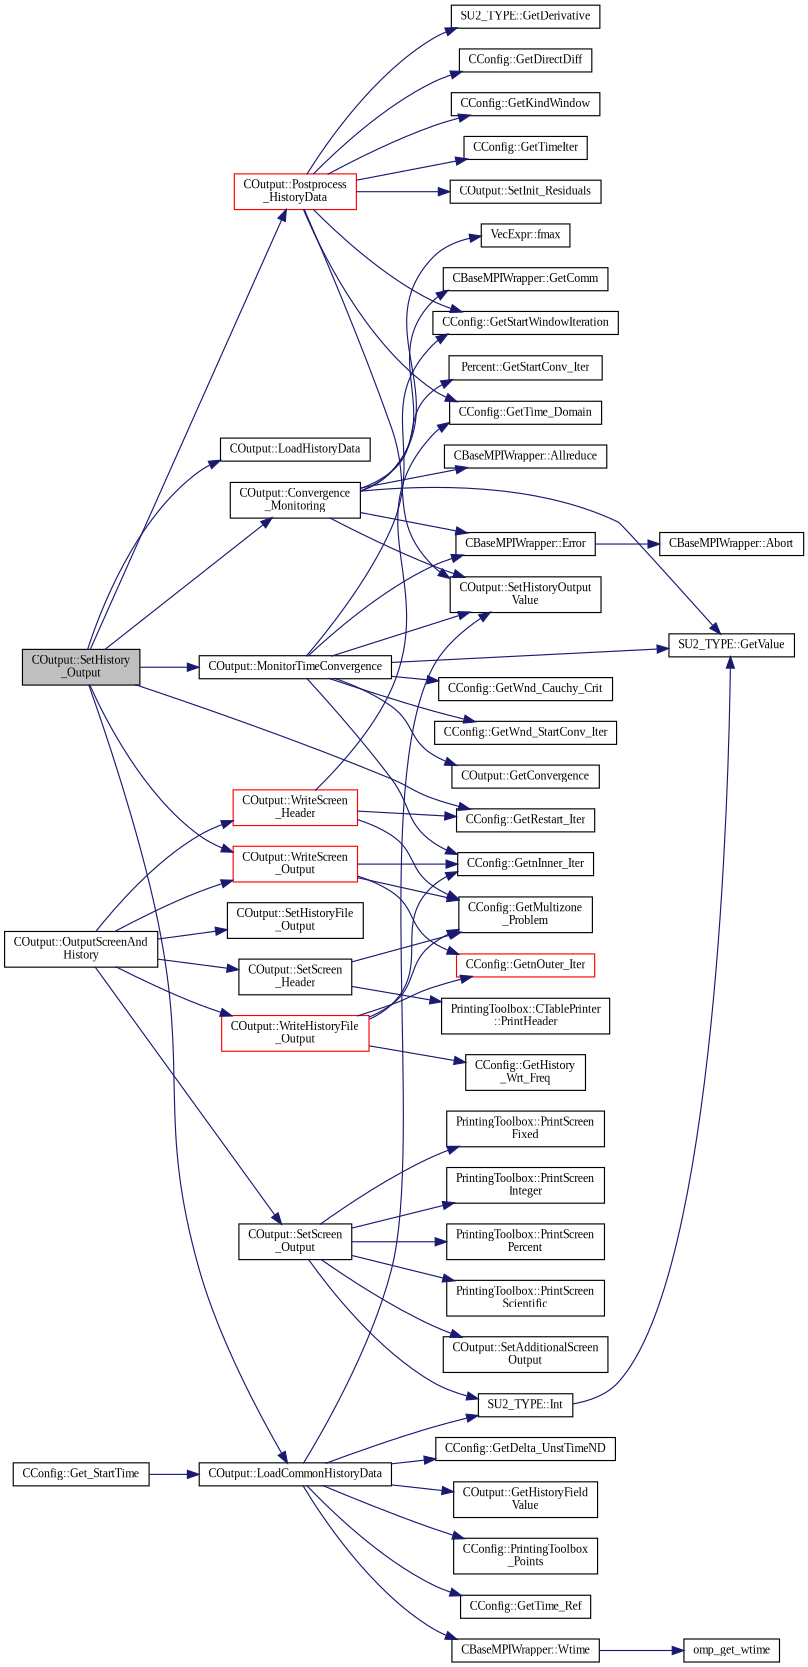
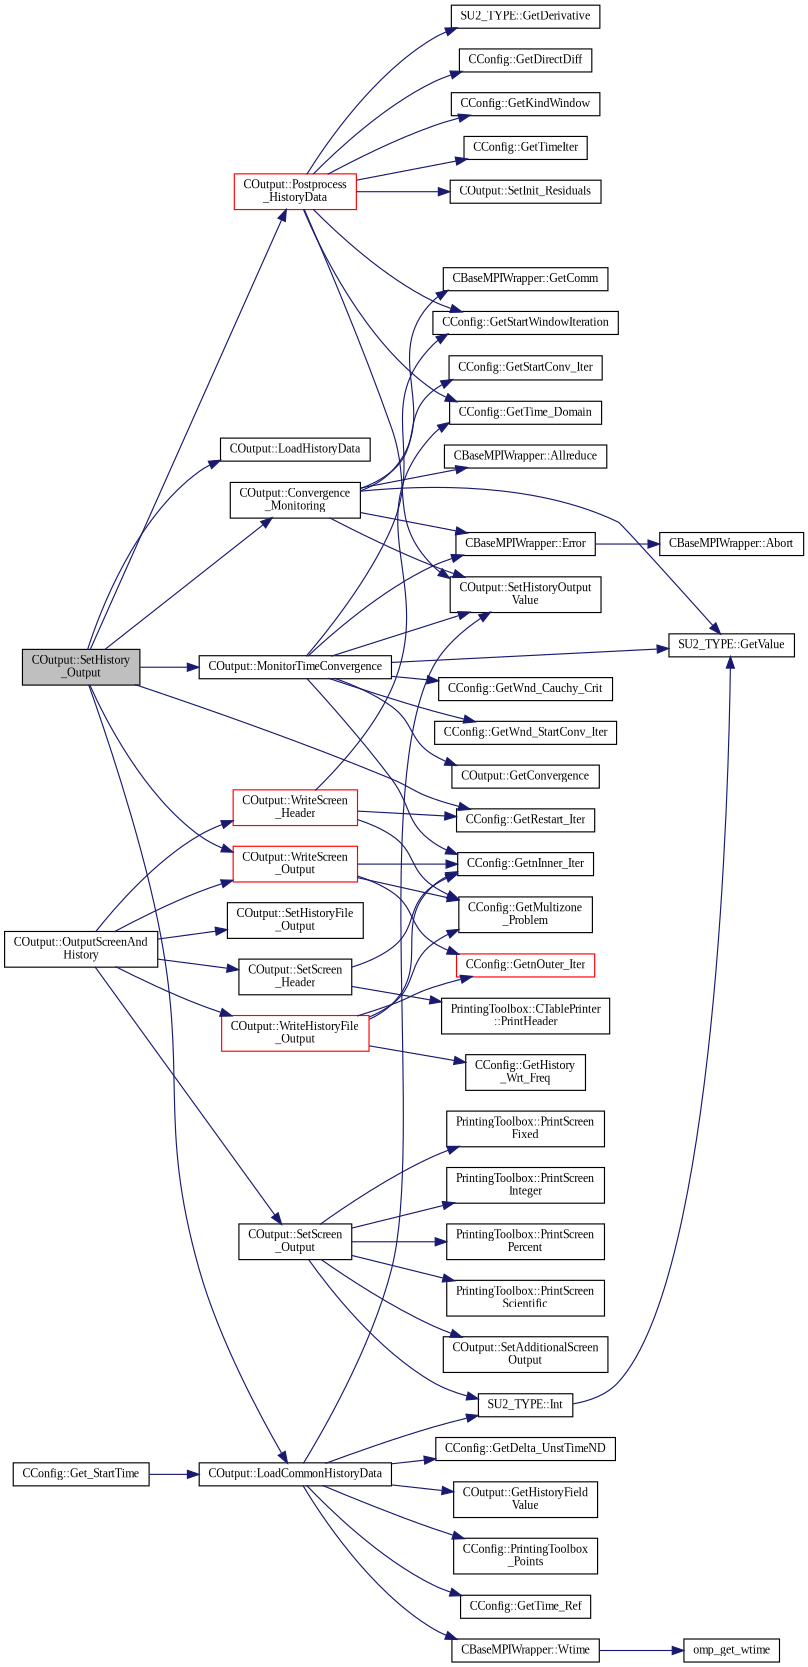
(526, 235) -> none
(526, 368) -> (526, 368)
(393, 951) -> (394, 946)
